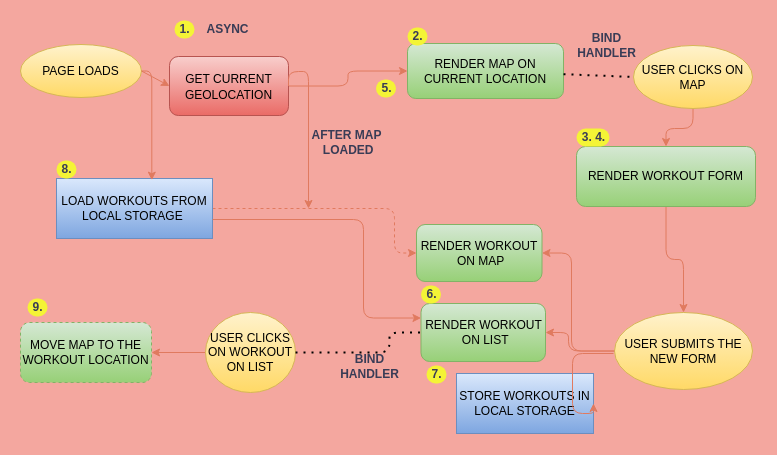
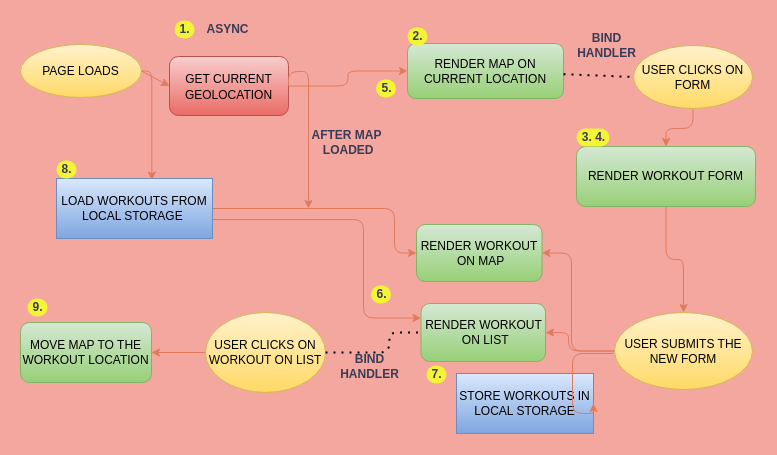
(693, 78) -> (693, 78)
(325, 209) -> (325, 209)
(431, 295) -> (381, 295)
(86, 353) -> (86, 353)
(251, 353) -> (266, 353)
